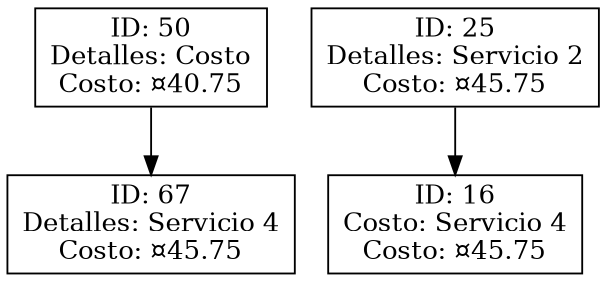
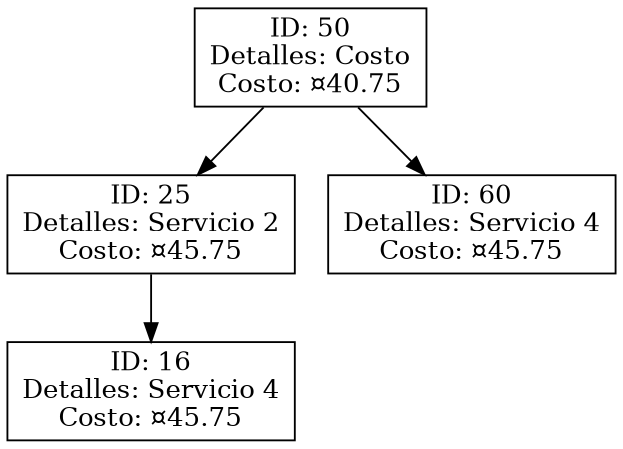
none -> (237, 134)
(151, 224) -> (472, 224)
(455, 224) -> (151, 391)
